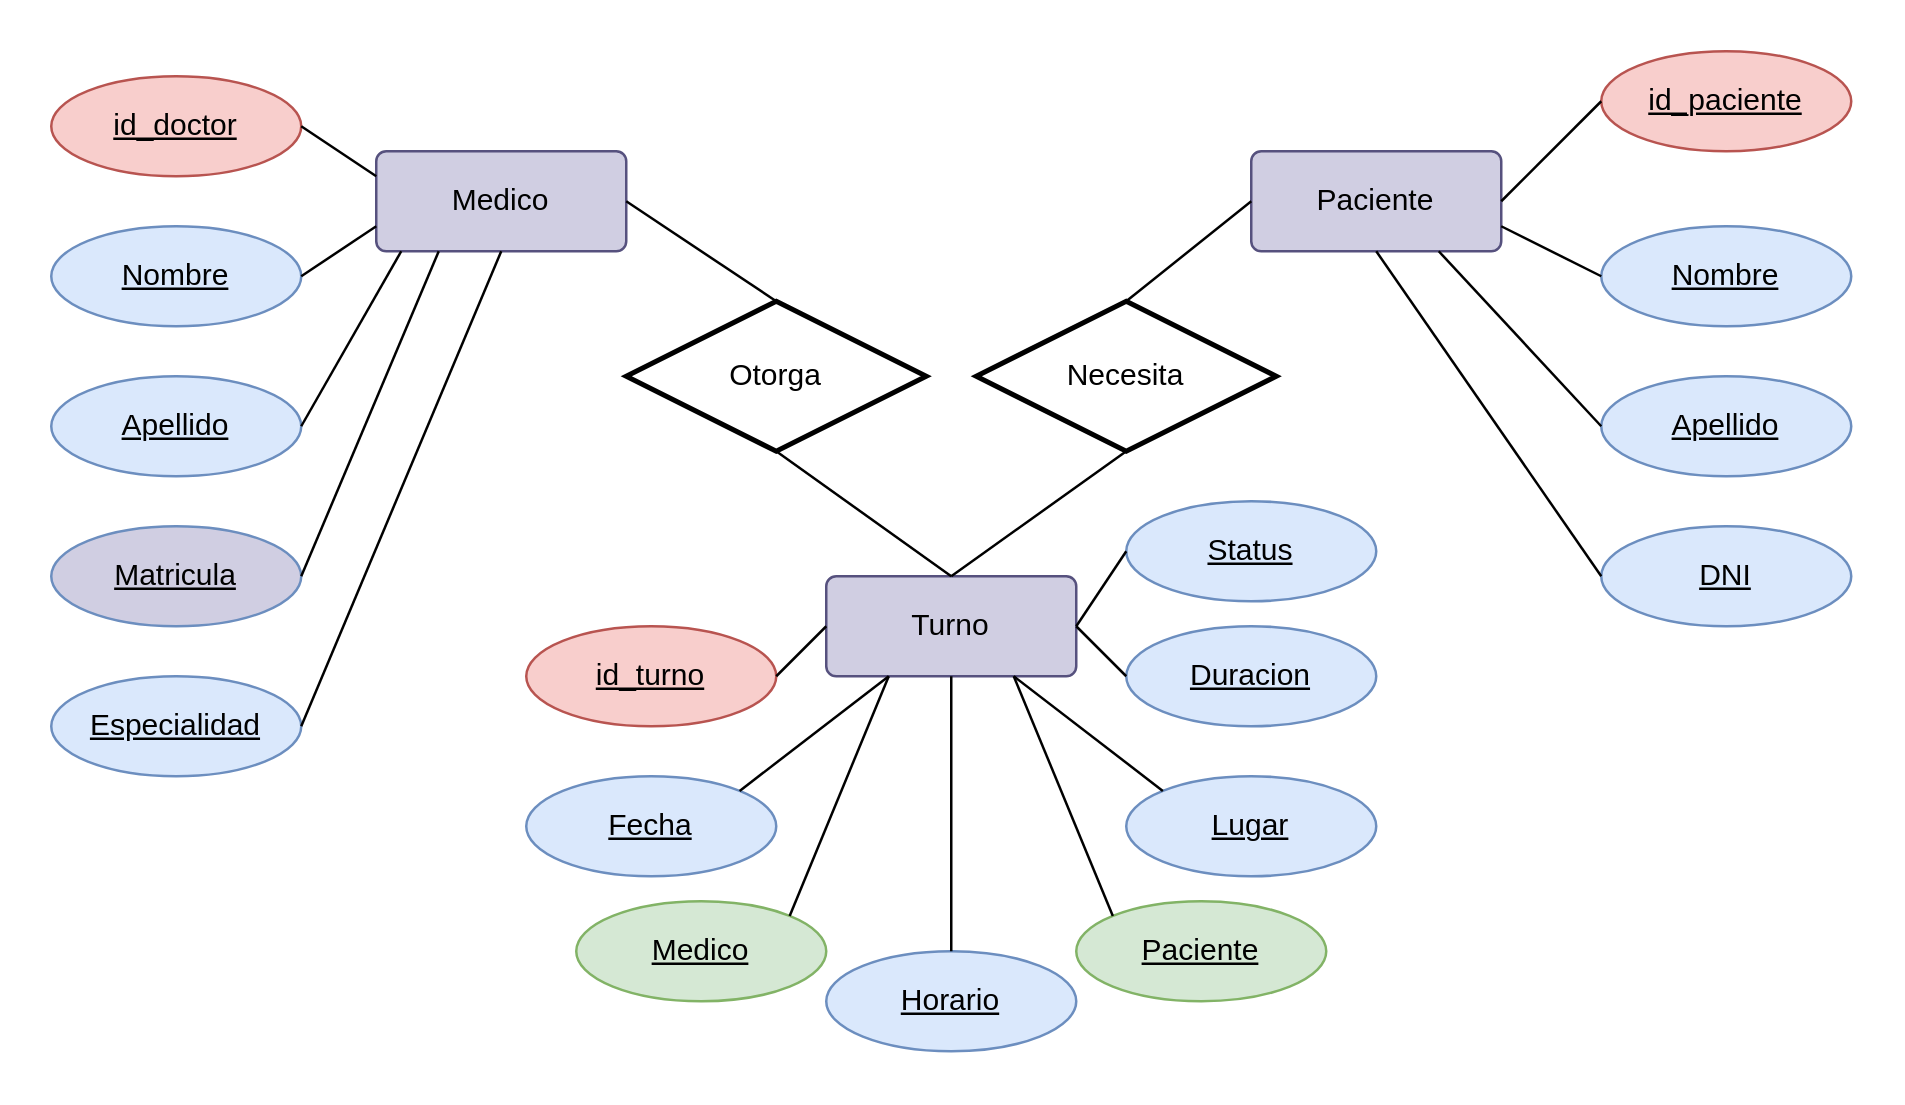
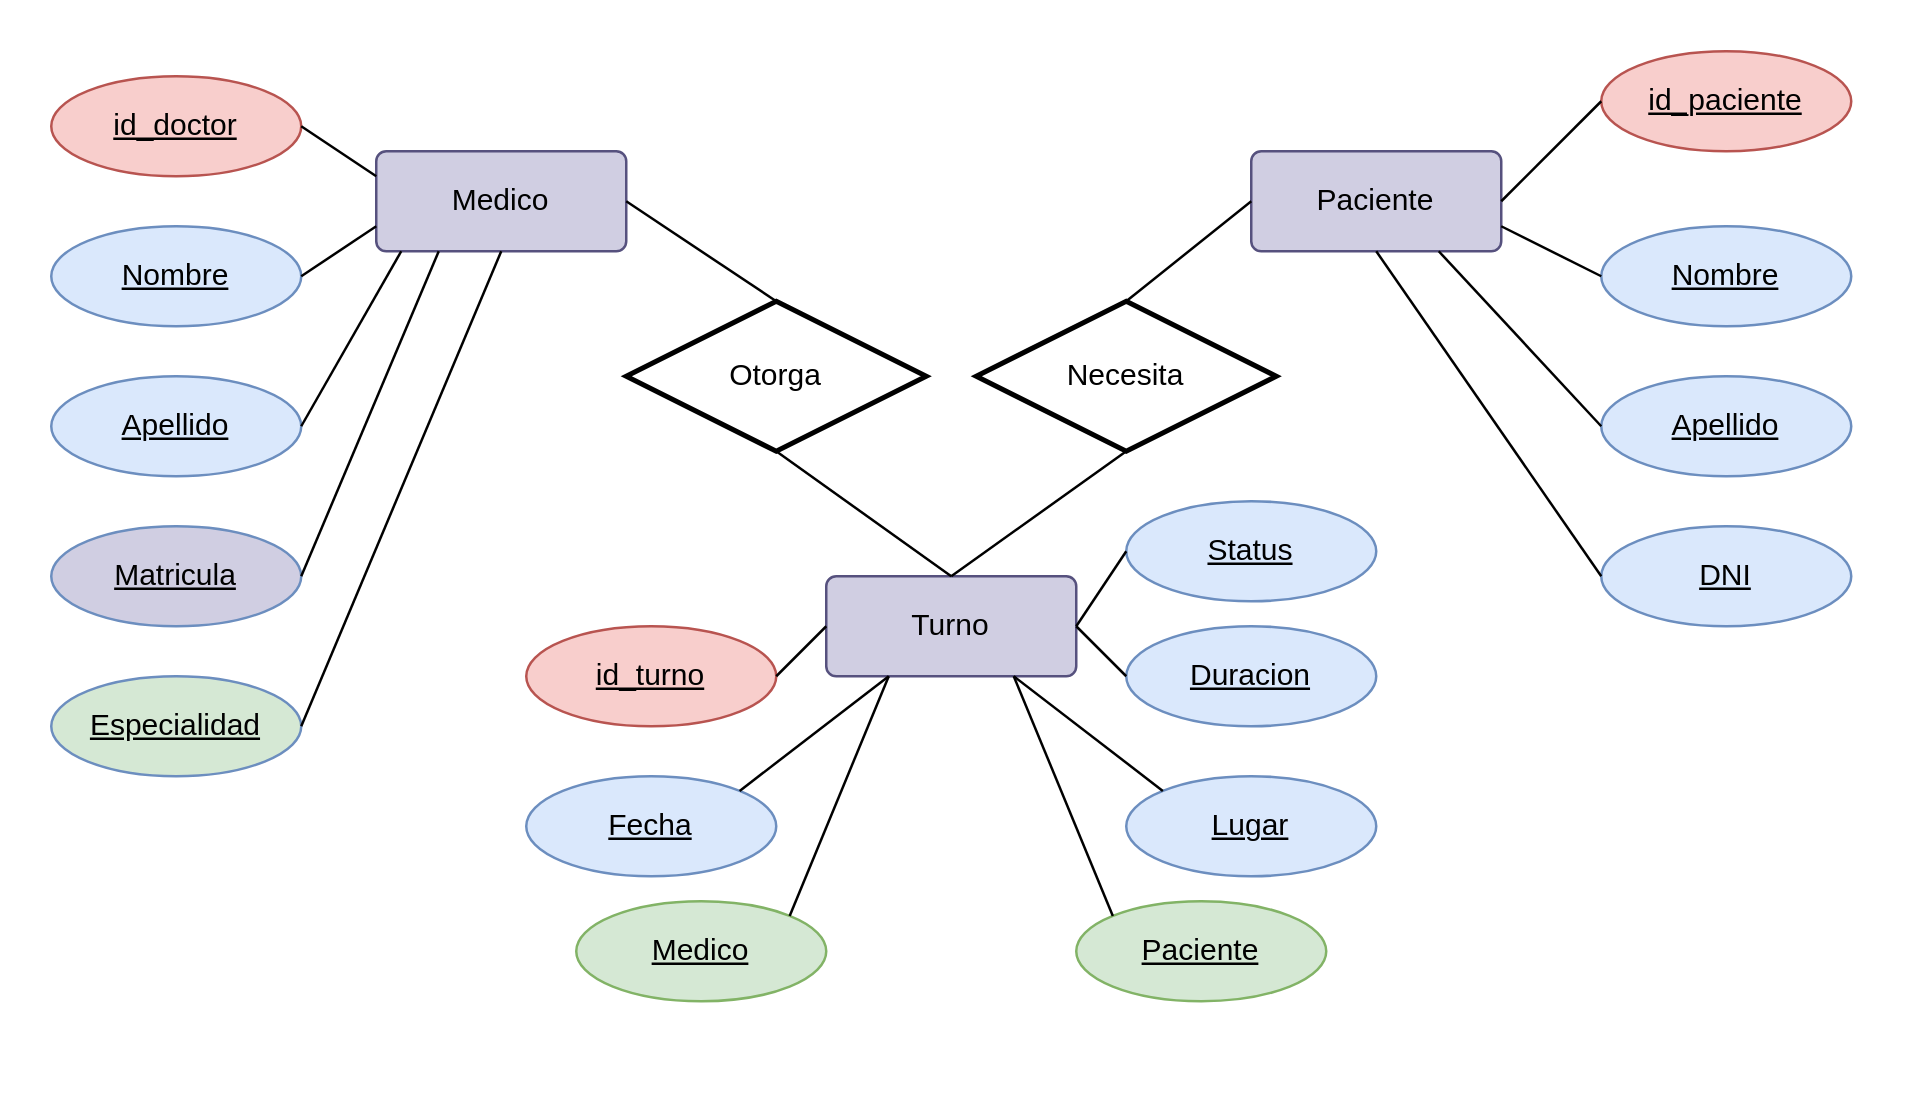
(176, 726) -> (176, 726)
(951, 814) -> none
(951, 1001) -> none
